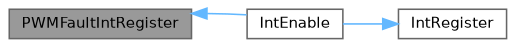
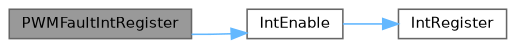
(227, 14) -> (211, 34)
